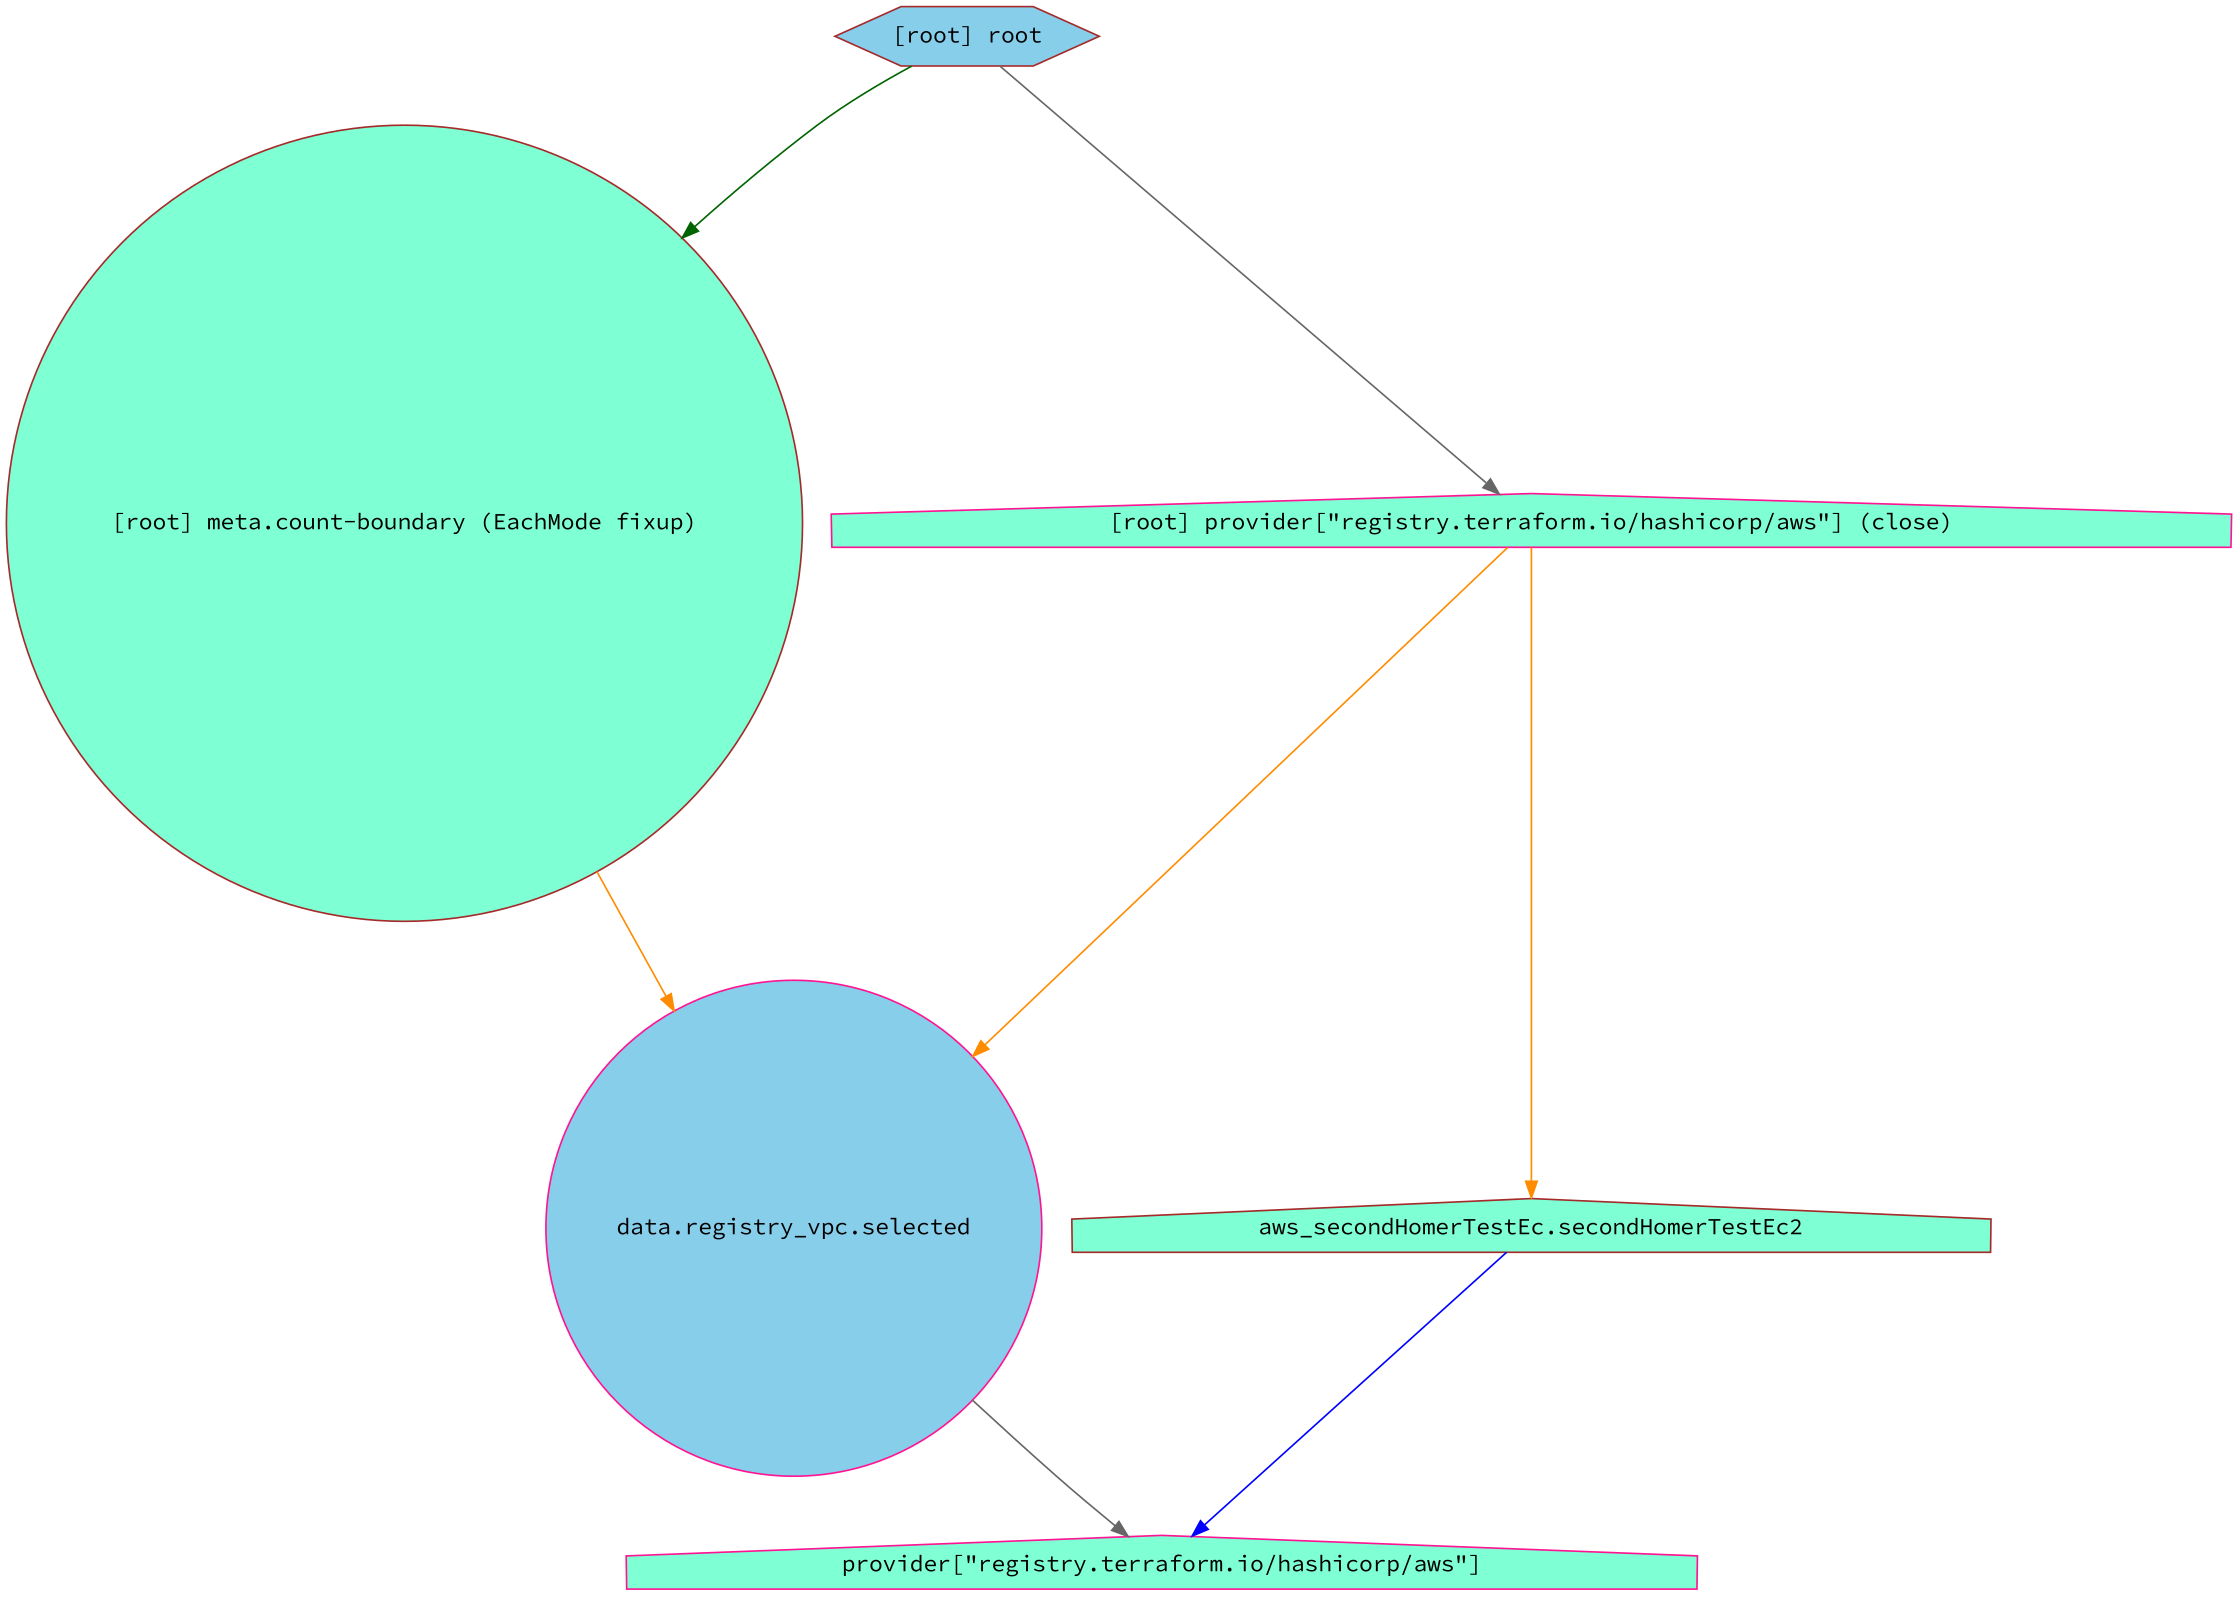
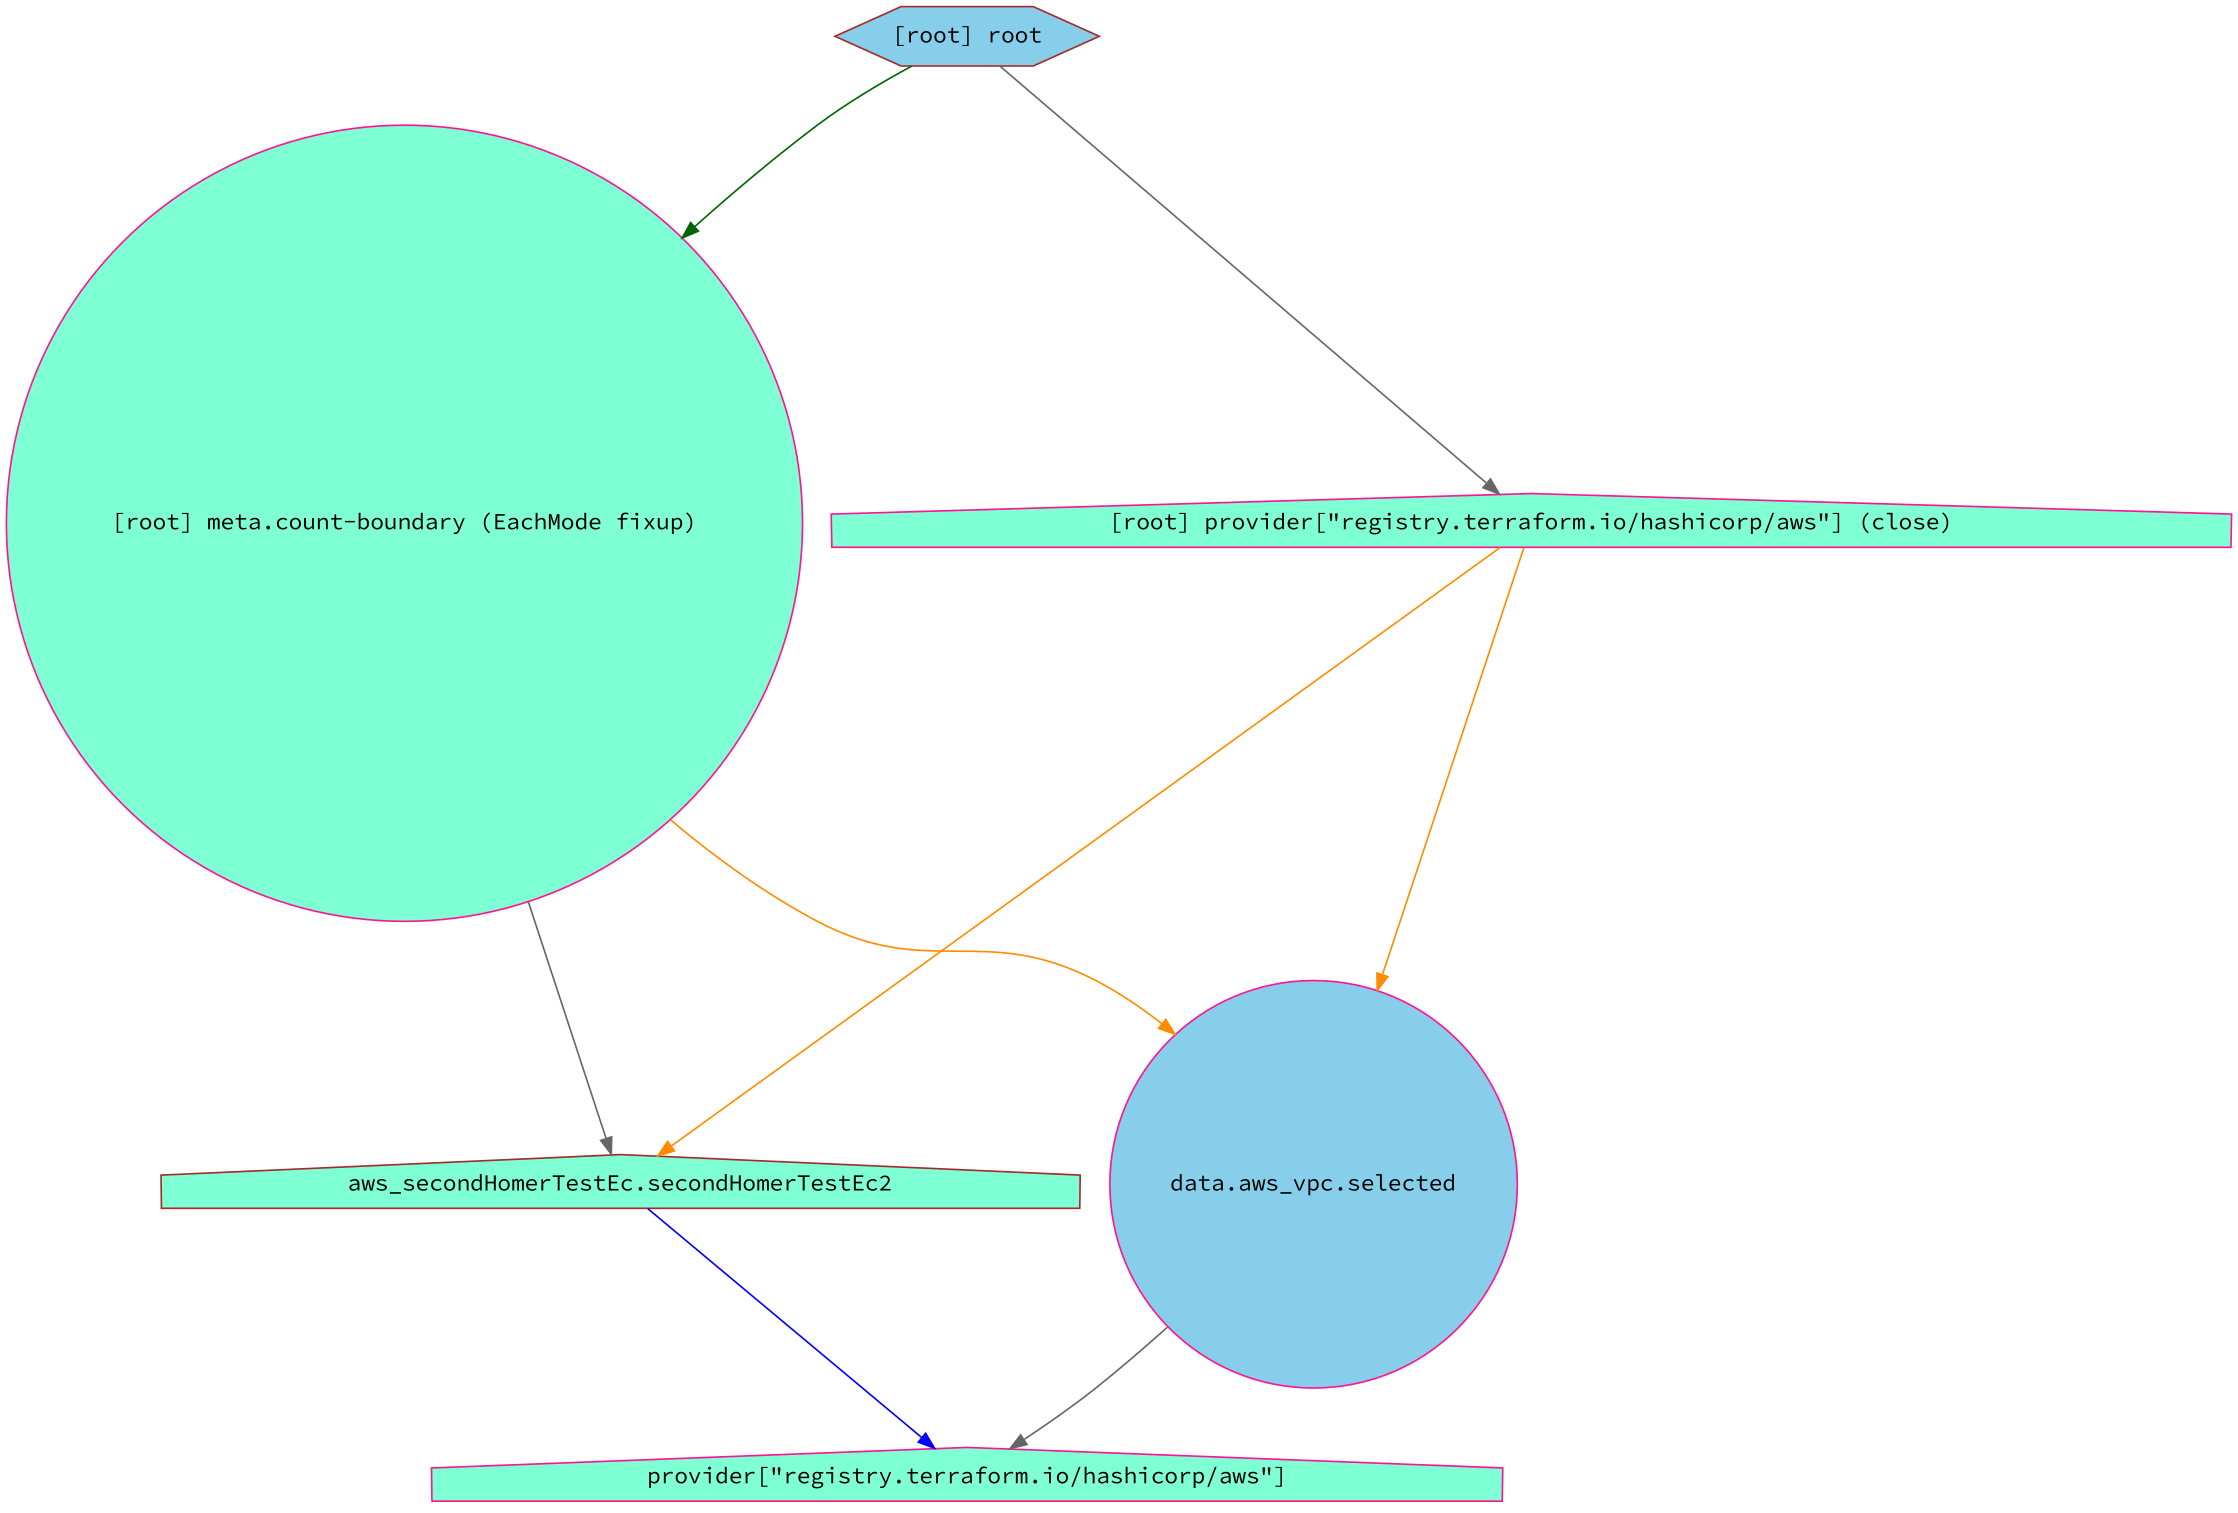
(404, 523) -> (404, 523)
none -> (567, 1020)
(794, 1228) -> (1314, 1184)
